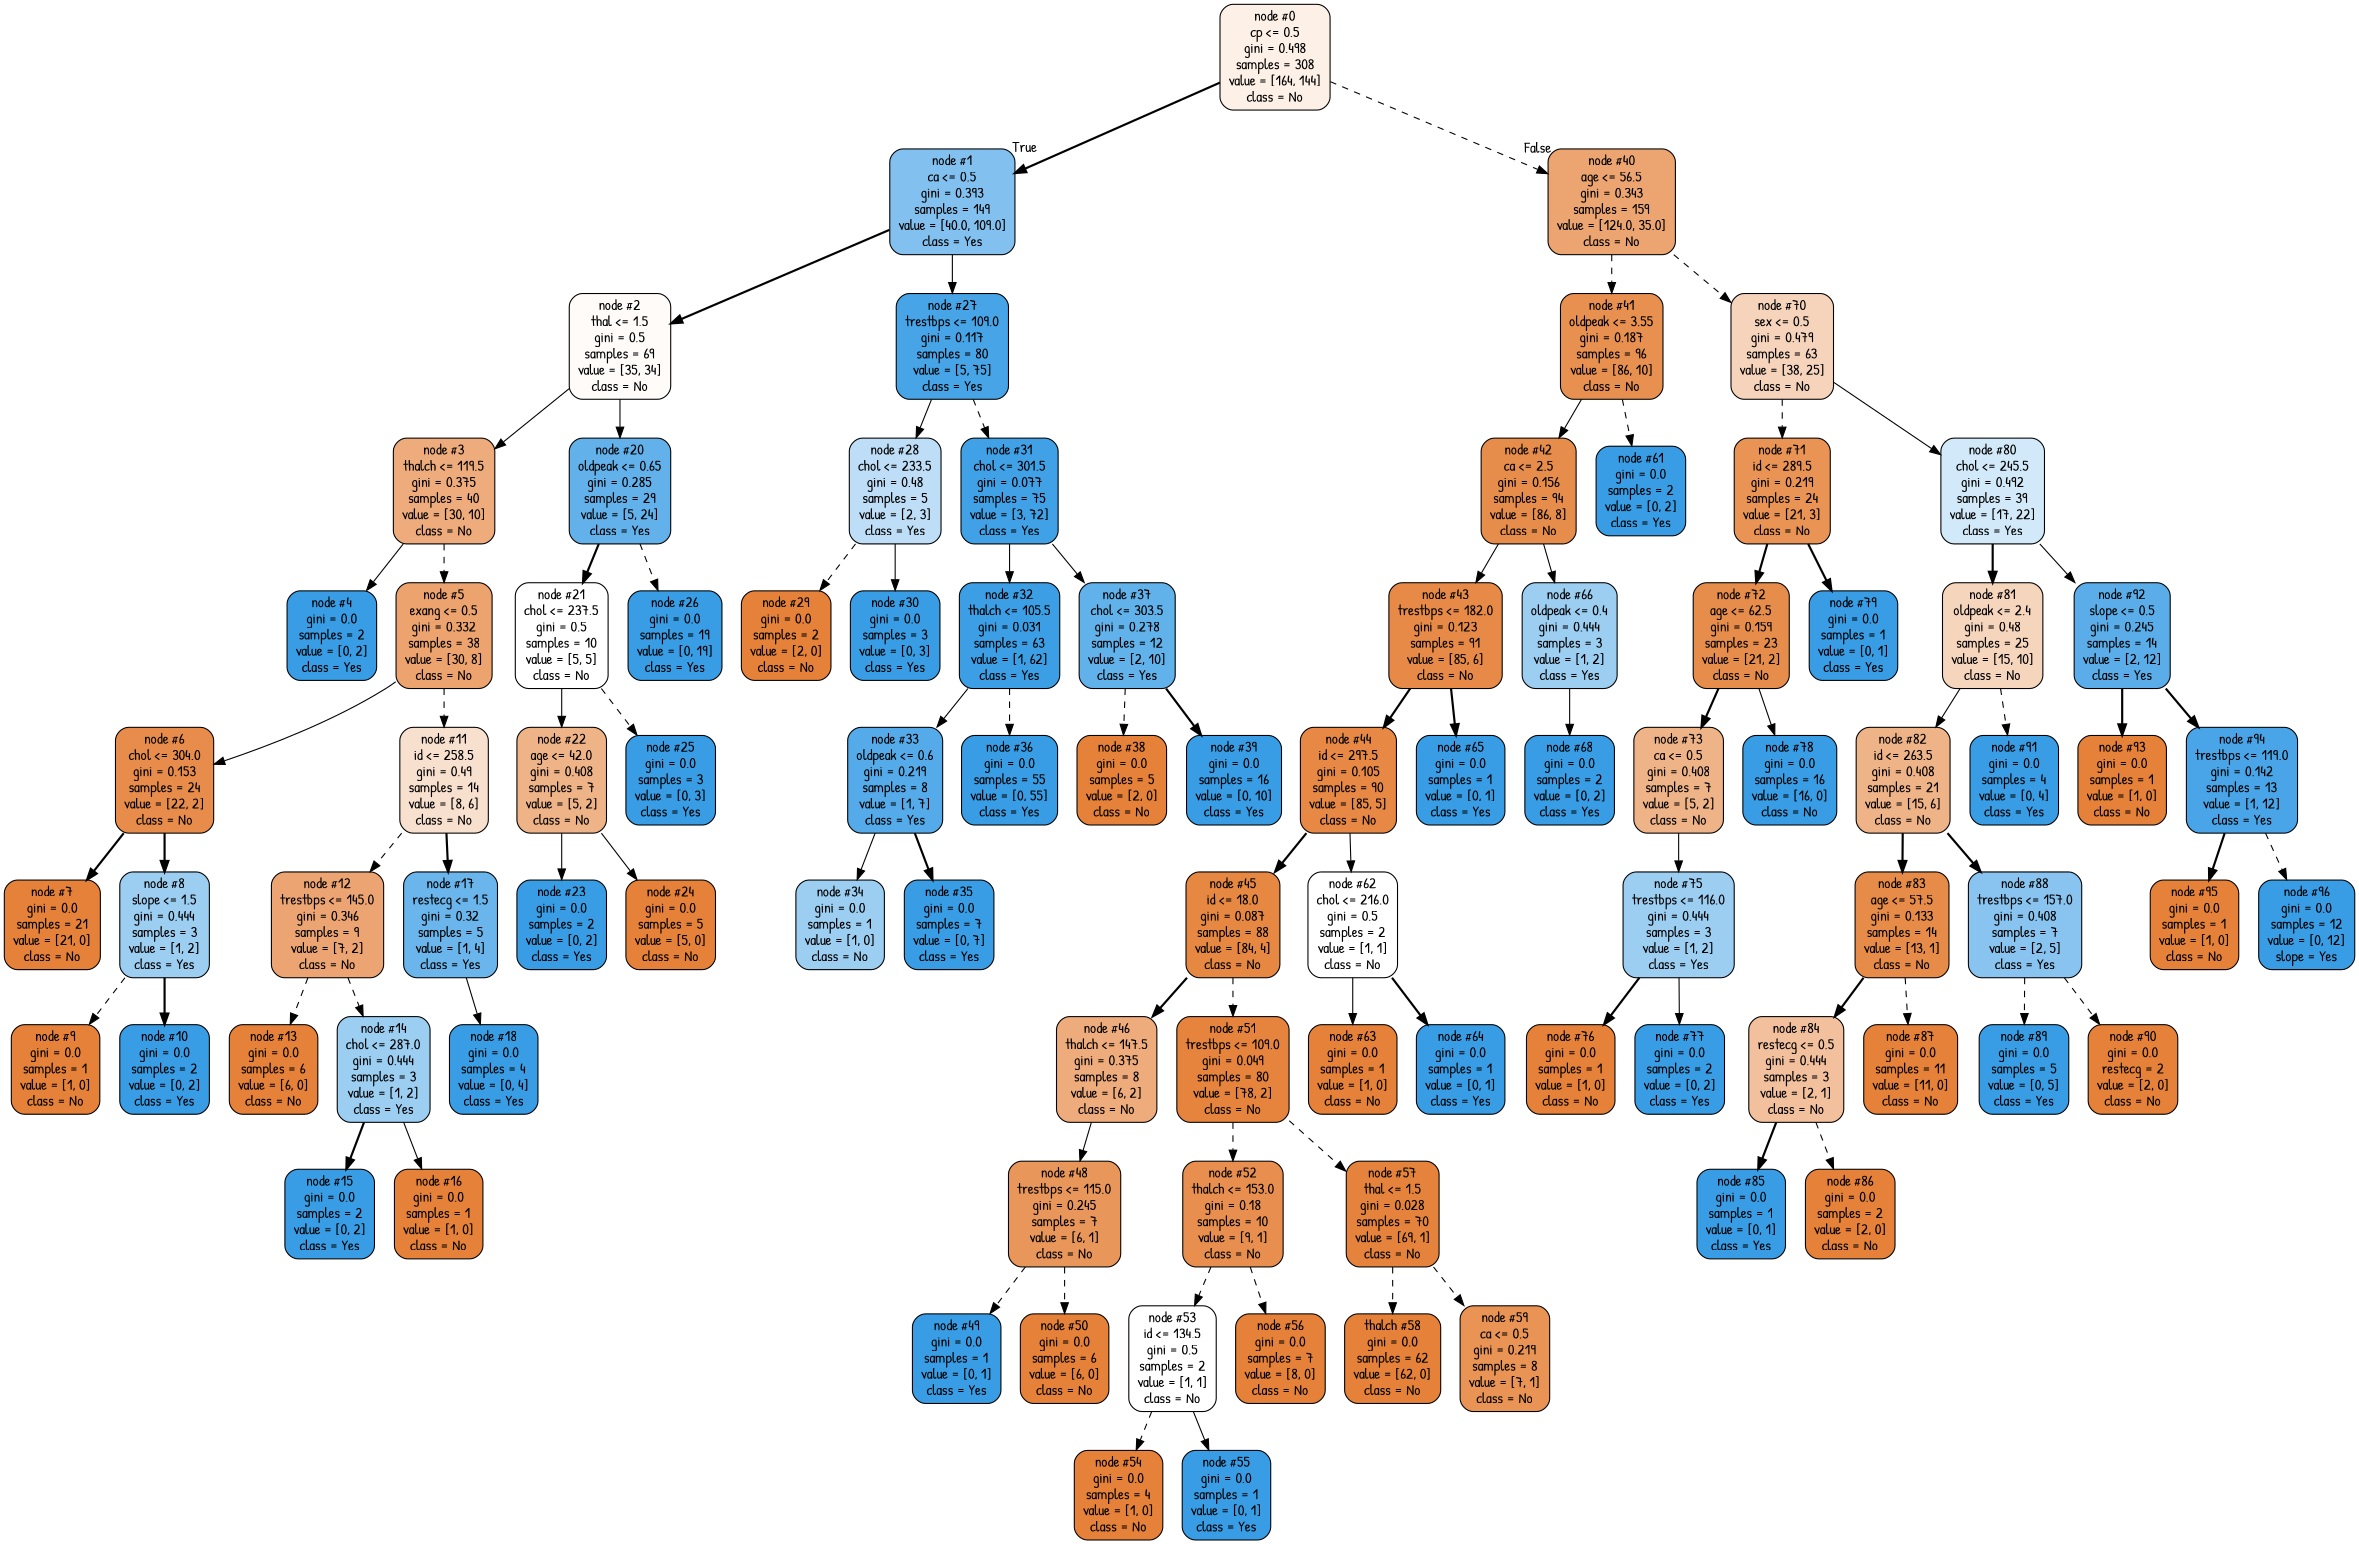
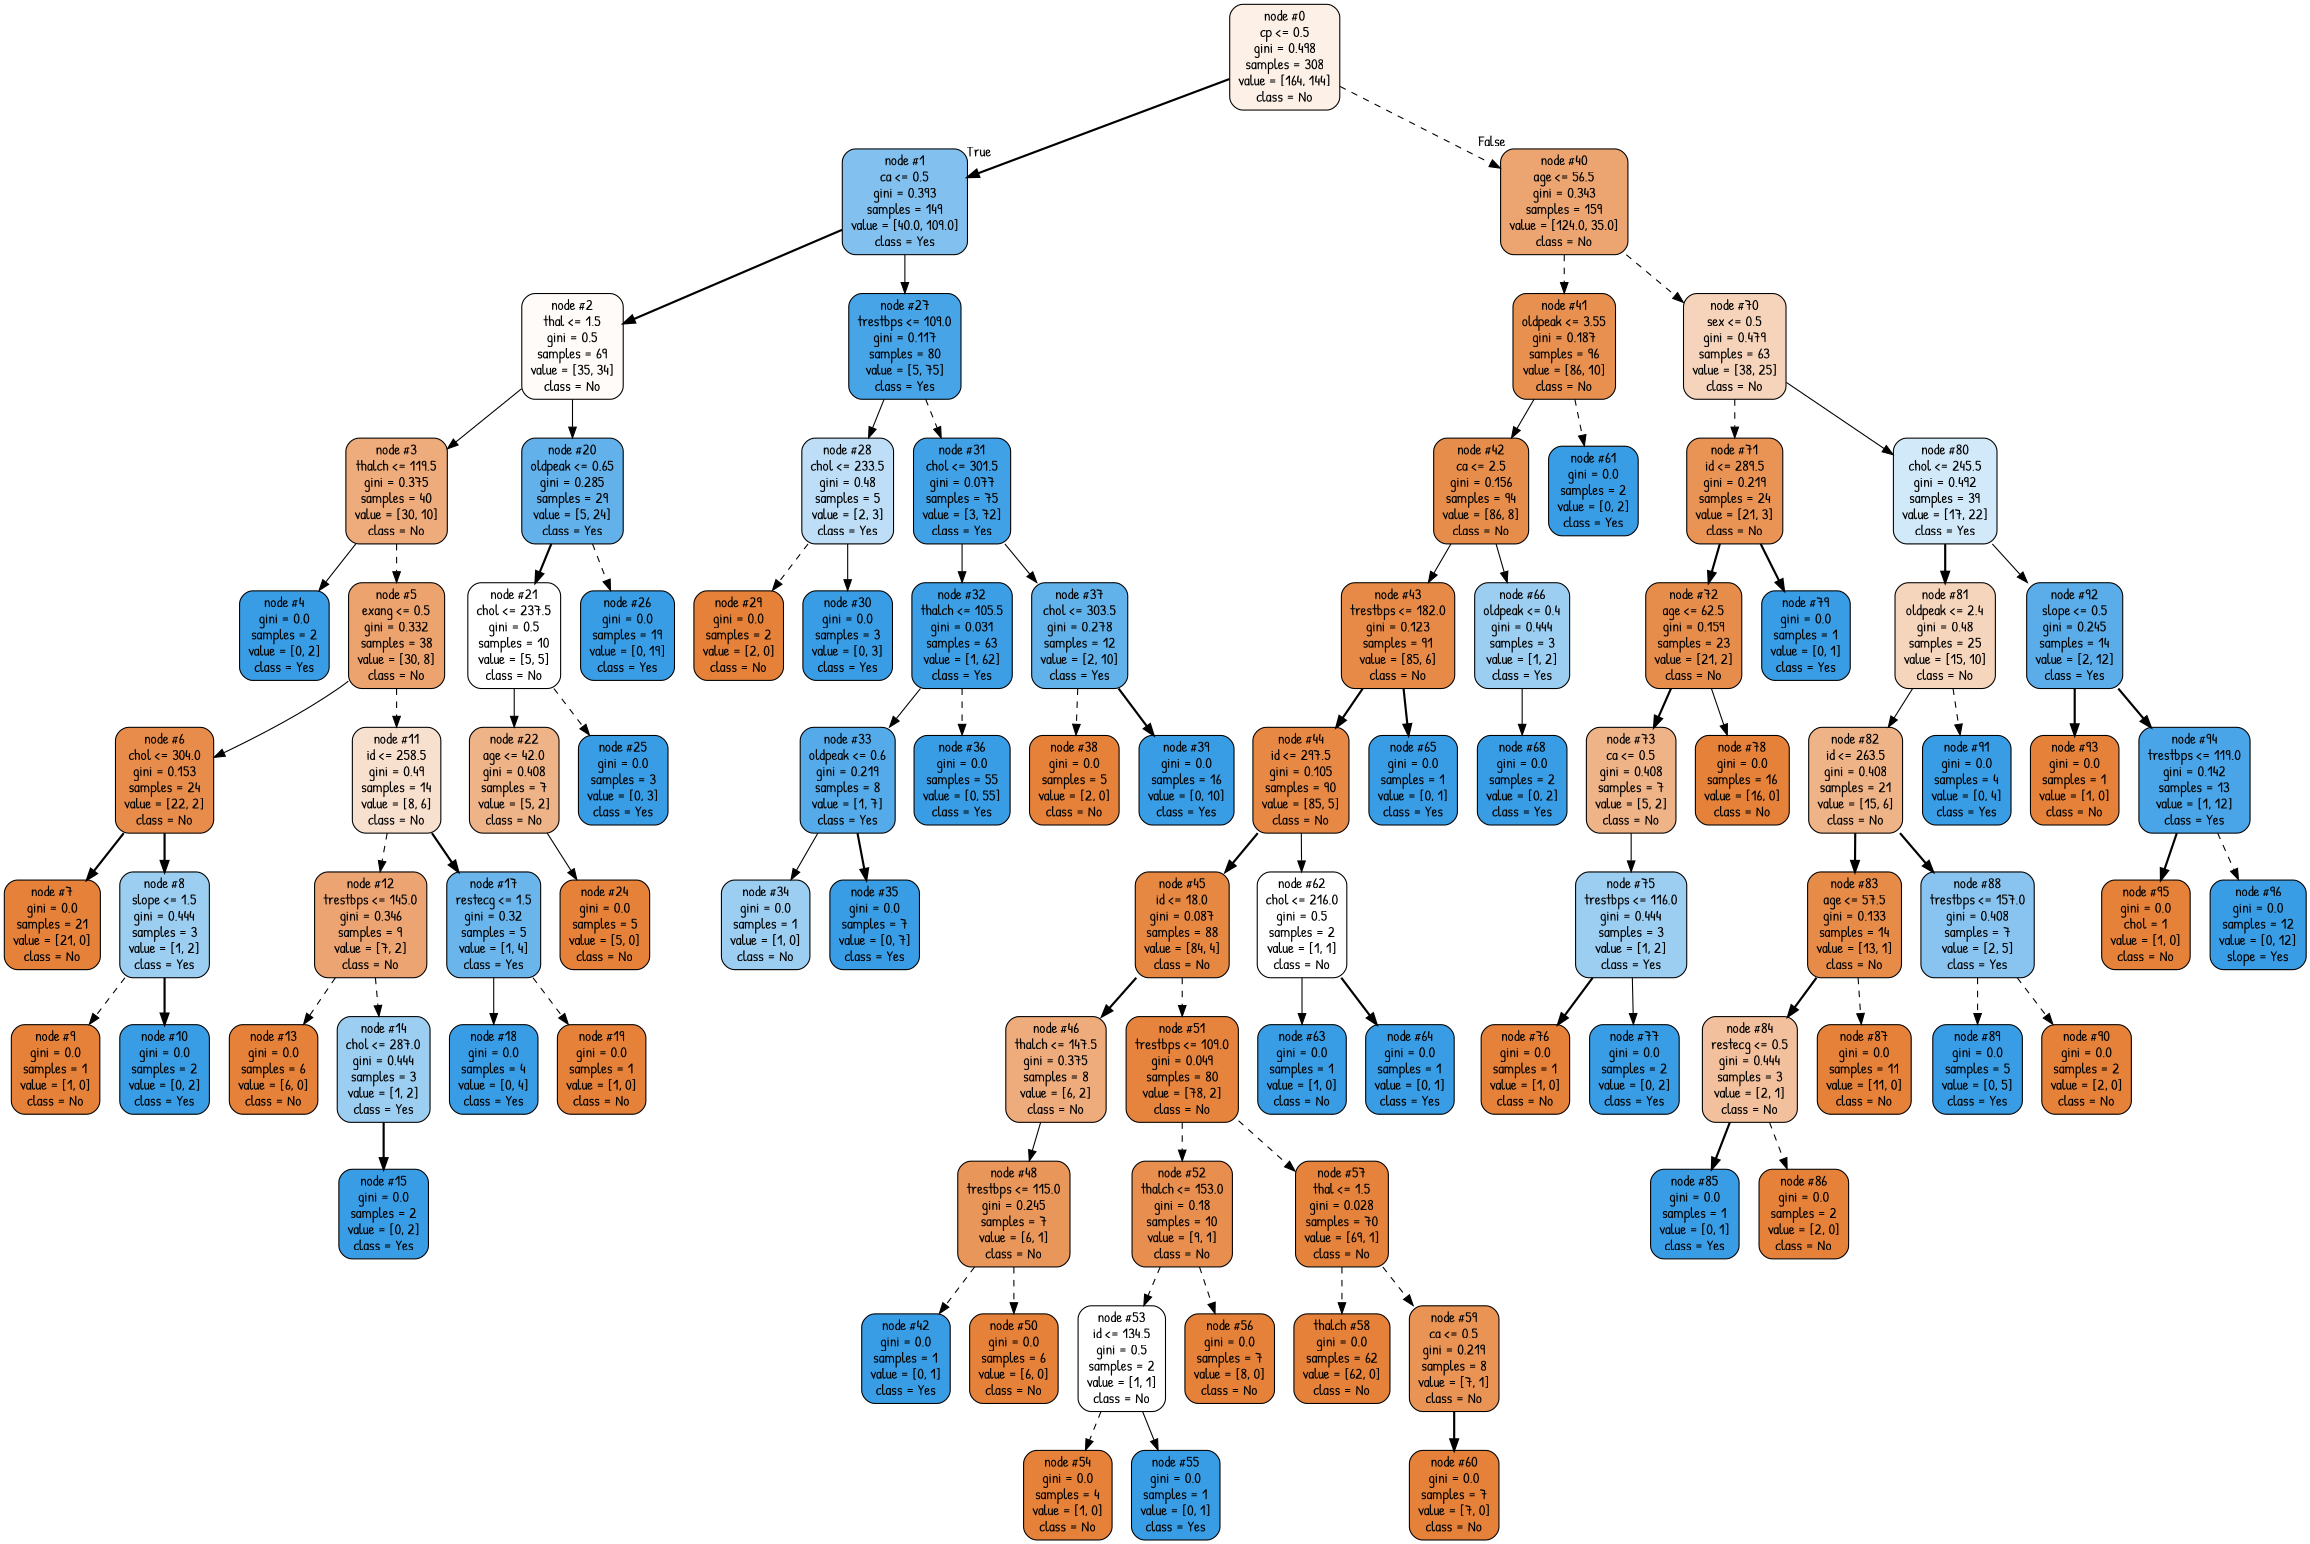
(1790, 780) -> (1742, 780)
(562, 925) -> none
(2194, 925) -> (2146, 925)
none -> (602, 1069)
(1353, 1069) -> (1302, 1069)
(2133, 1069) -> (2087, 1069)
(439, 1214) -> none
(957, 1359) -> (906, 1359)
none -> (1454, 1495)
